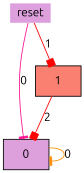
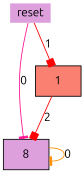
(26, 155) -> (26, 155)
